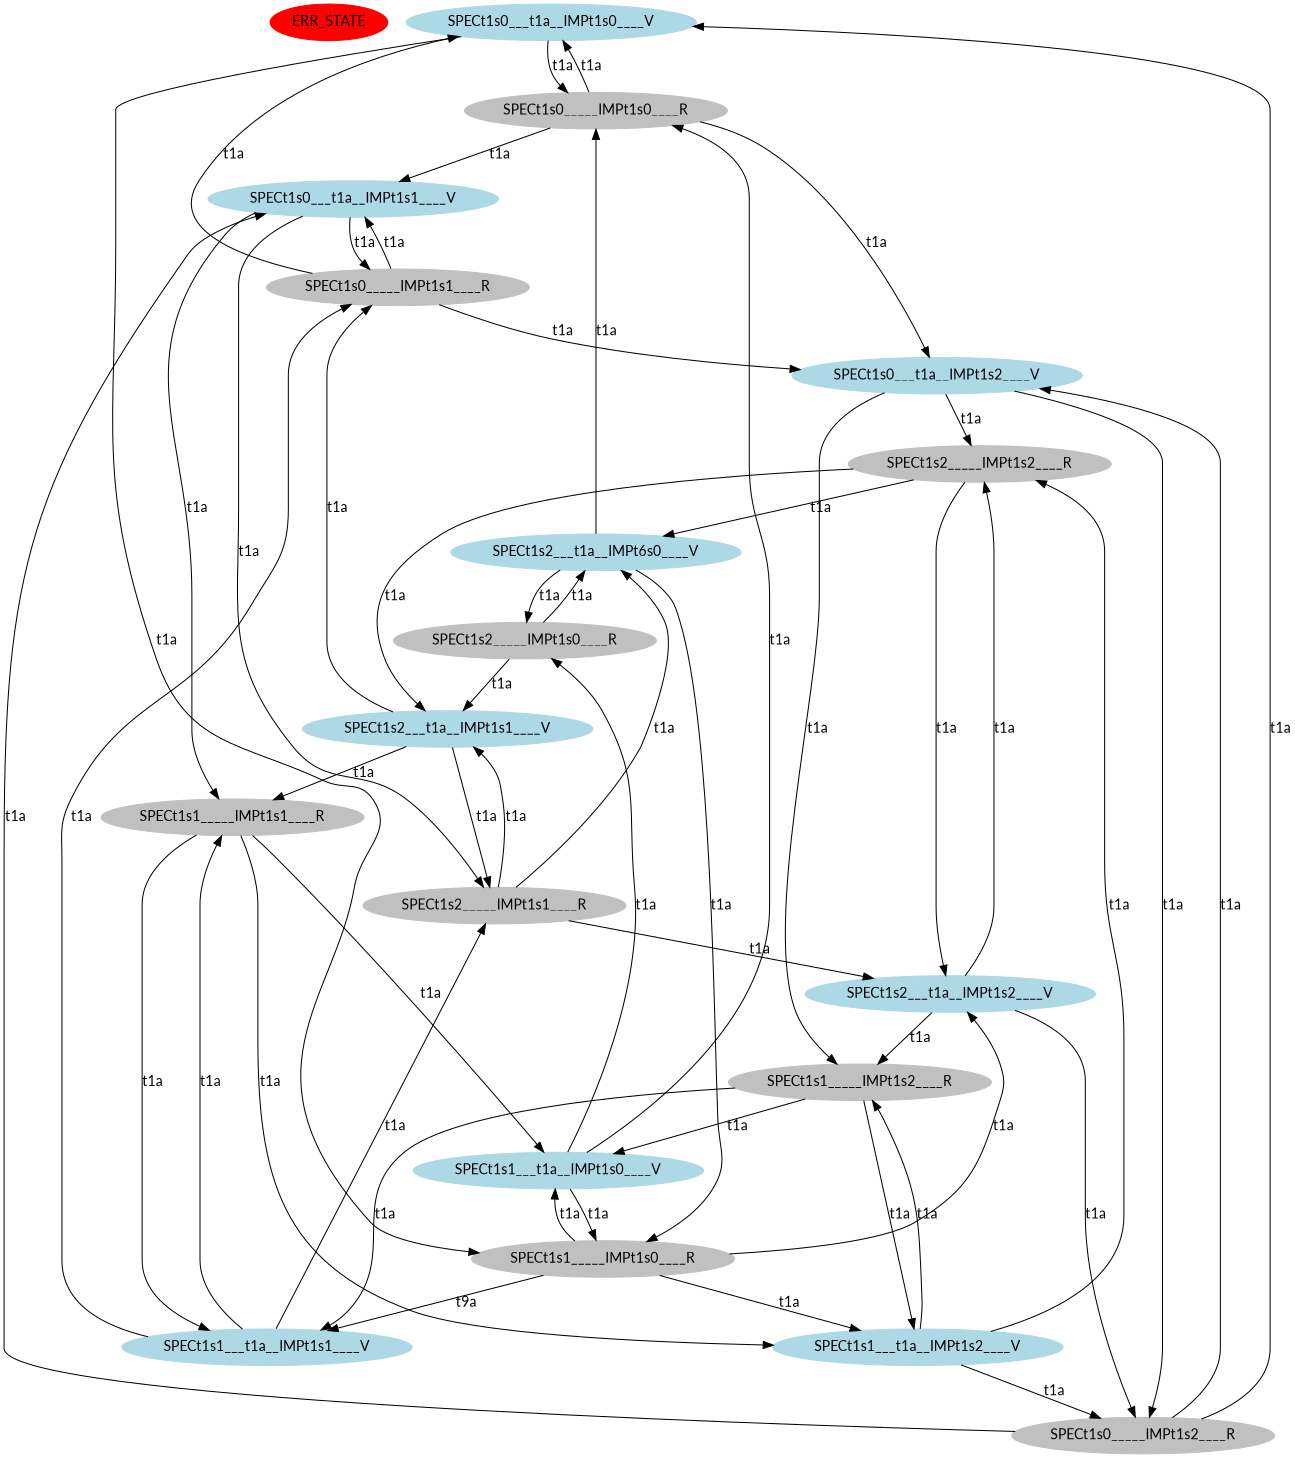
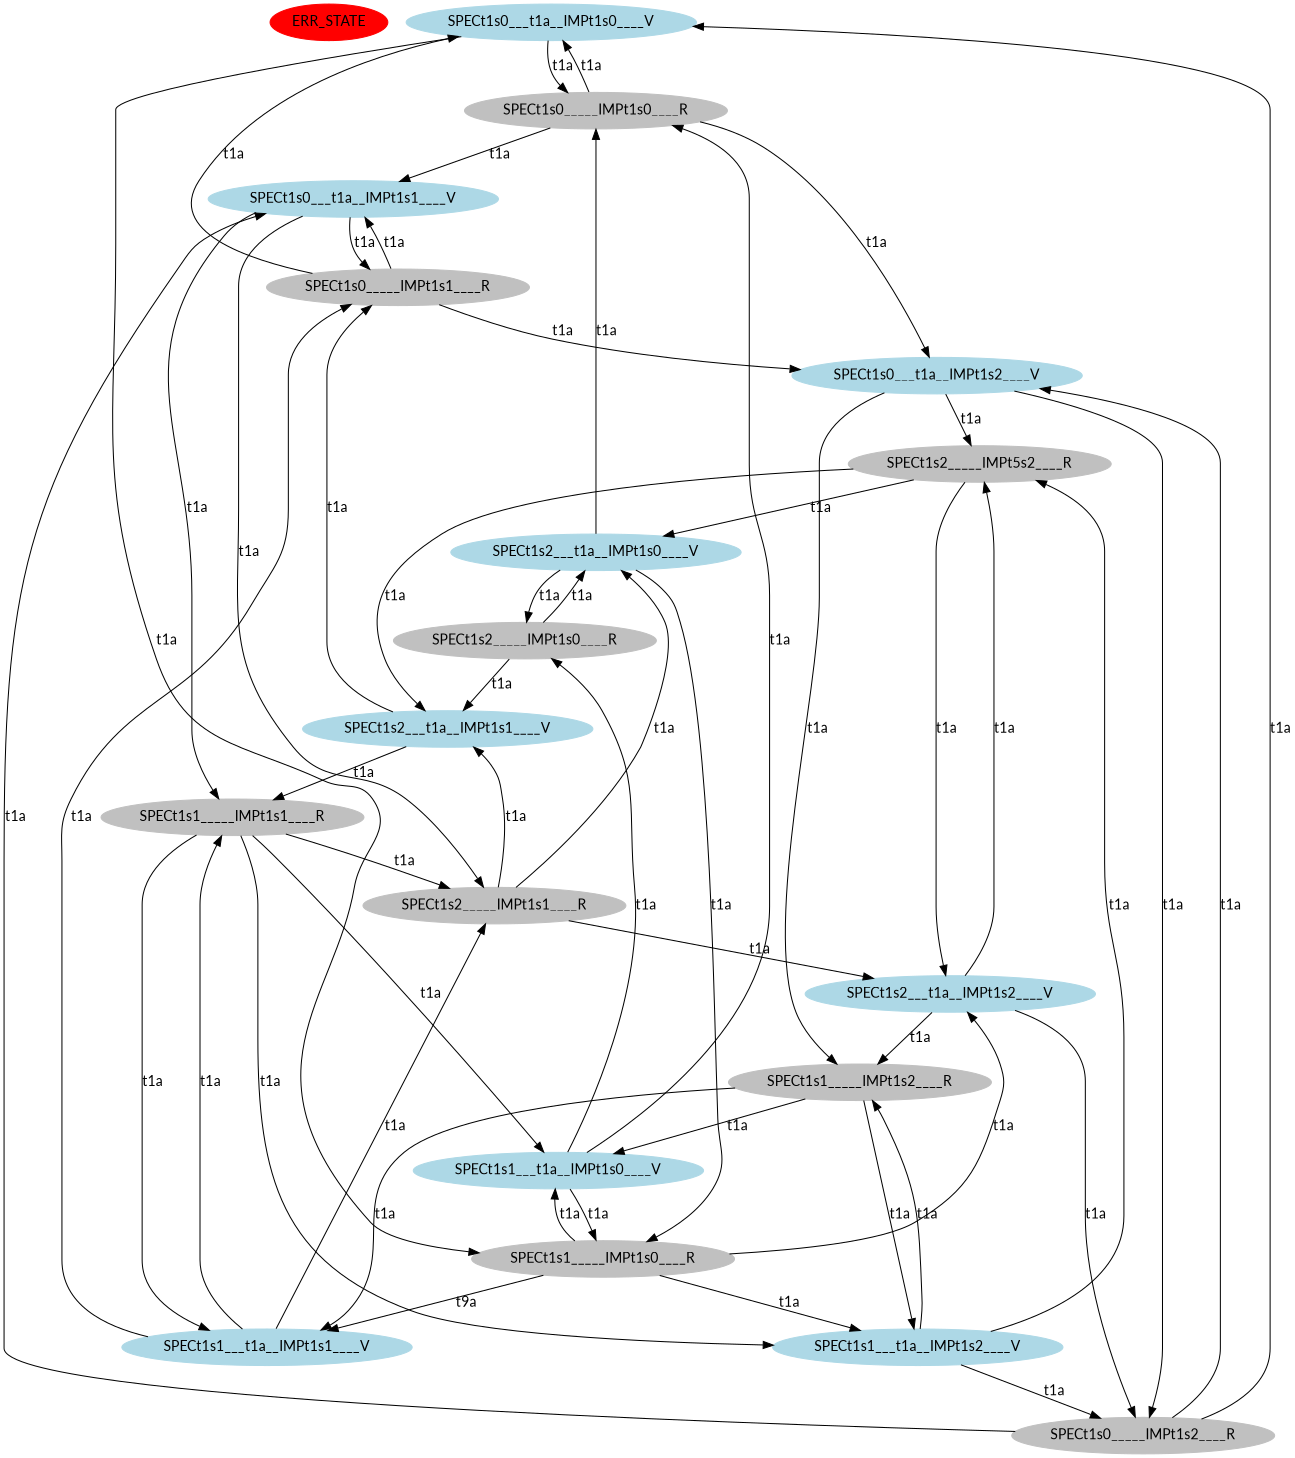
(980, 464) -> (980, 464)
(596, 552) -> (596, 552)
(470, 812) -> (355, 856)
